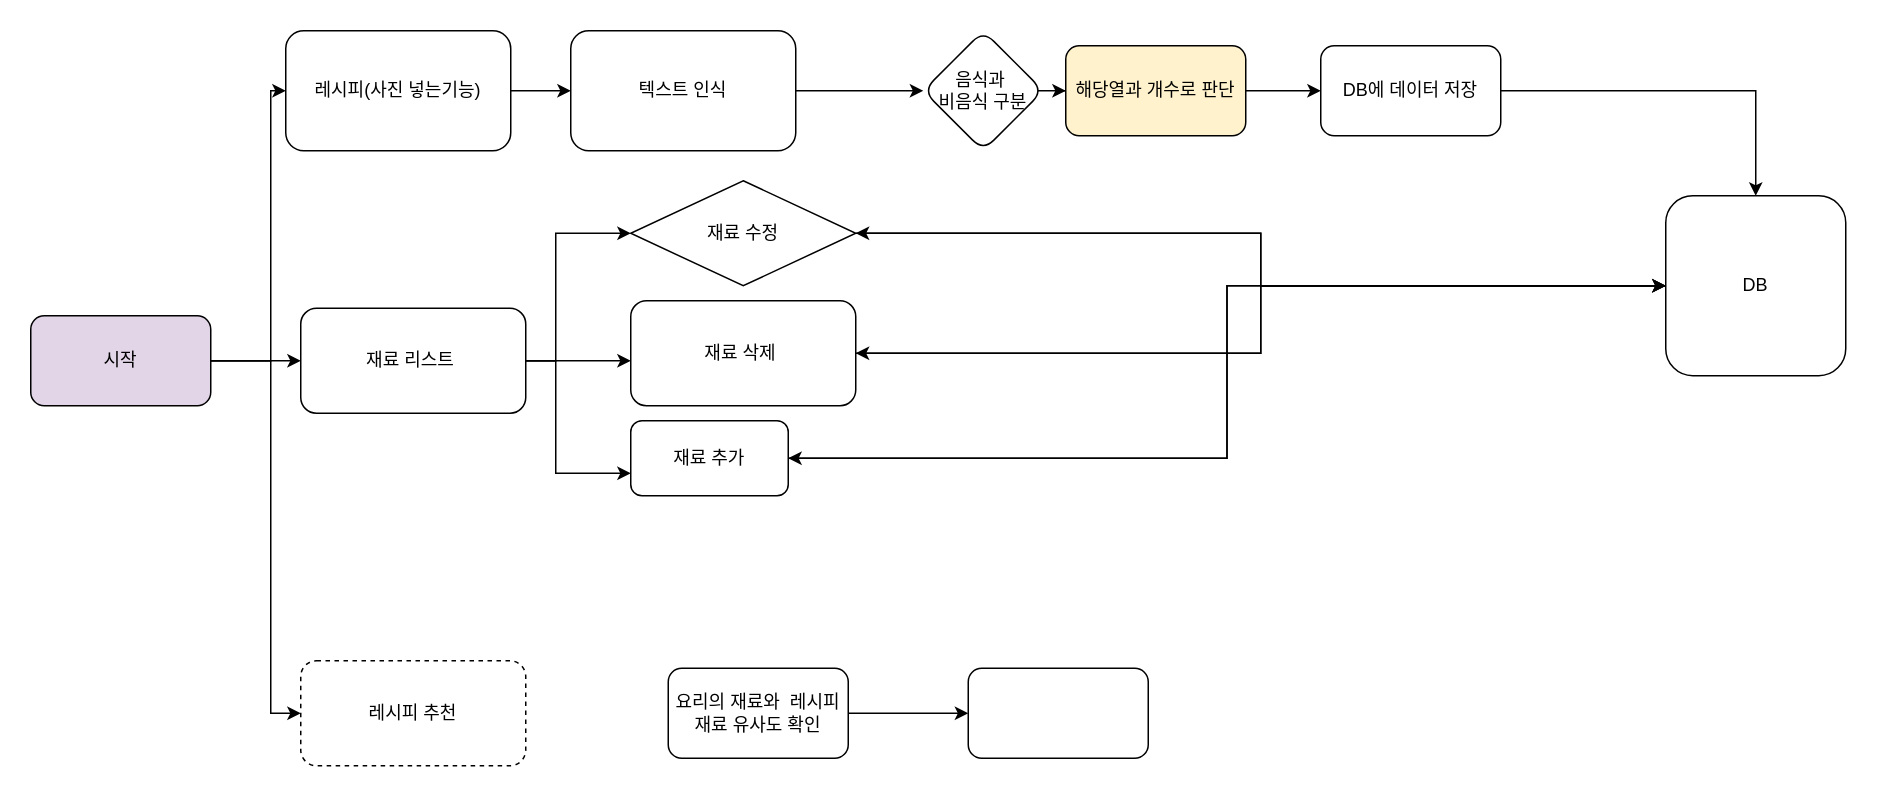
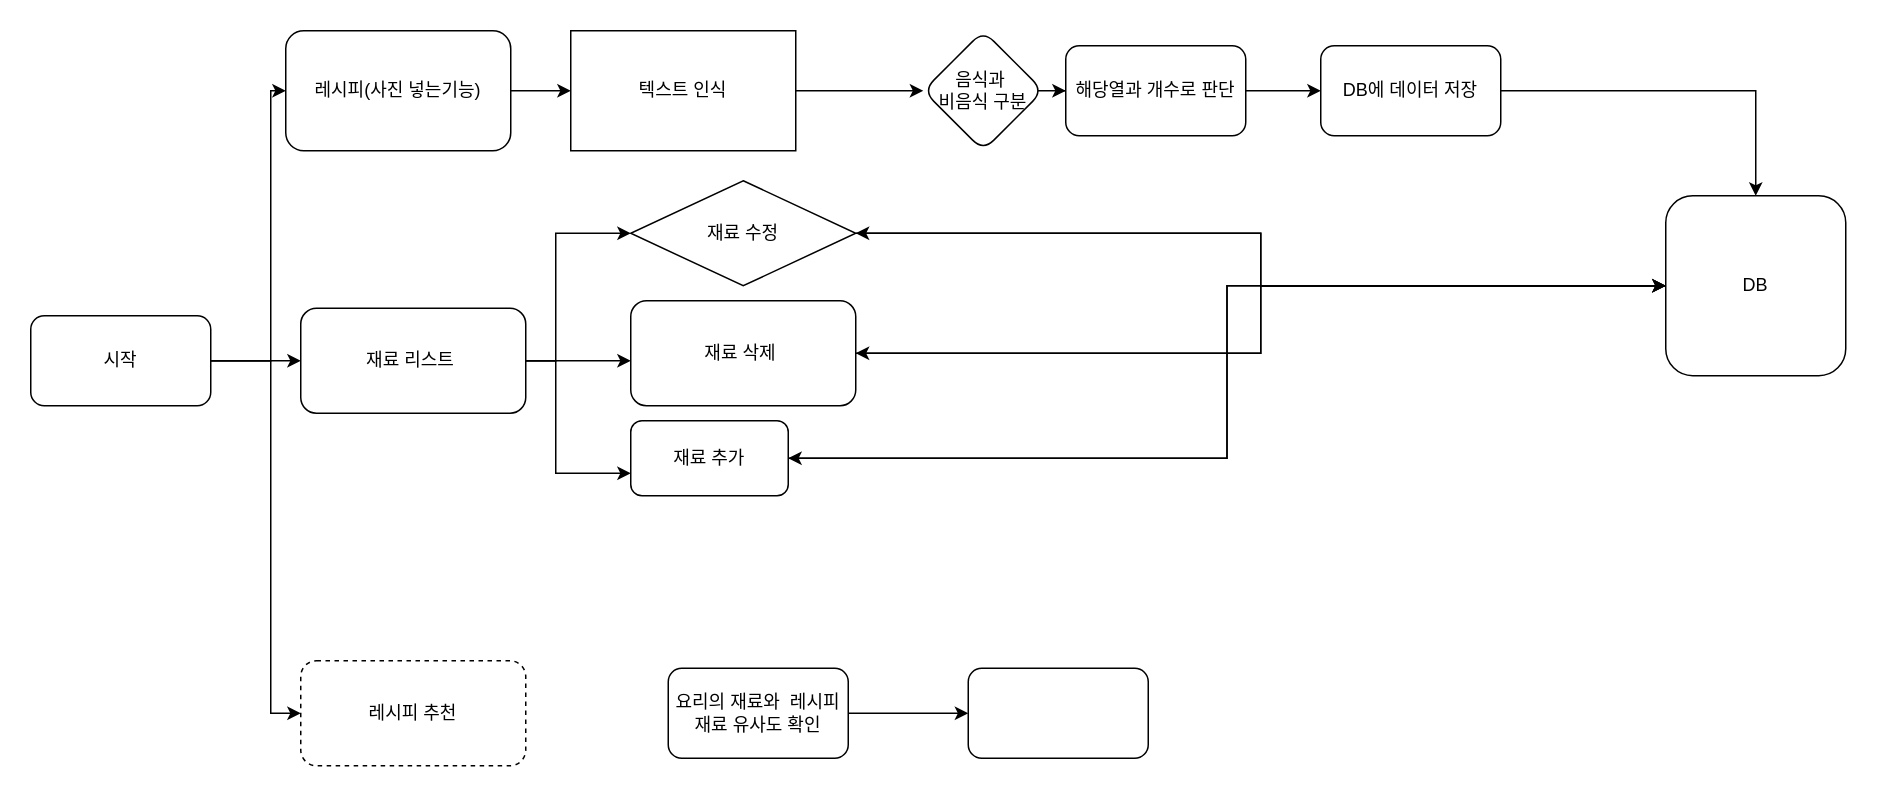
(683, 91) -> (683, 91)
(1156, 91) -> (1156, 91)
(121, 361) -> (121, 361)
